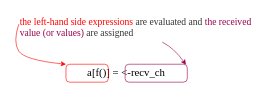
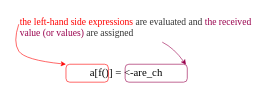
(126, 74) -> (126, 74)
